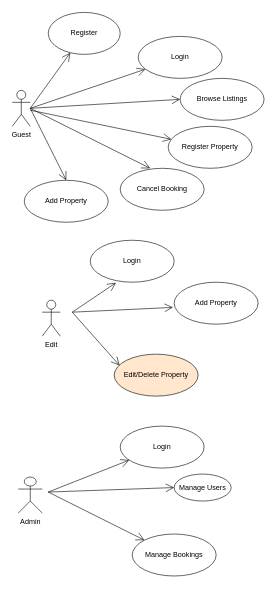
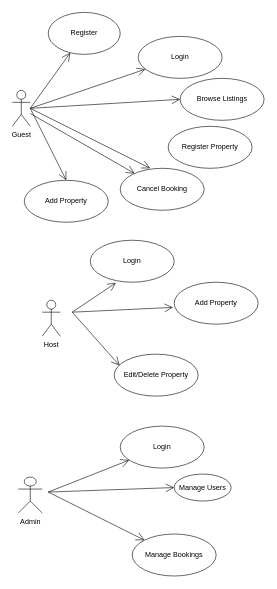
(105, 126) -> (81, 143)
(52, 345) -> (52, 345)
(156, 375) -> (156, 375)
